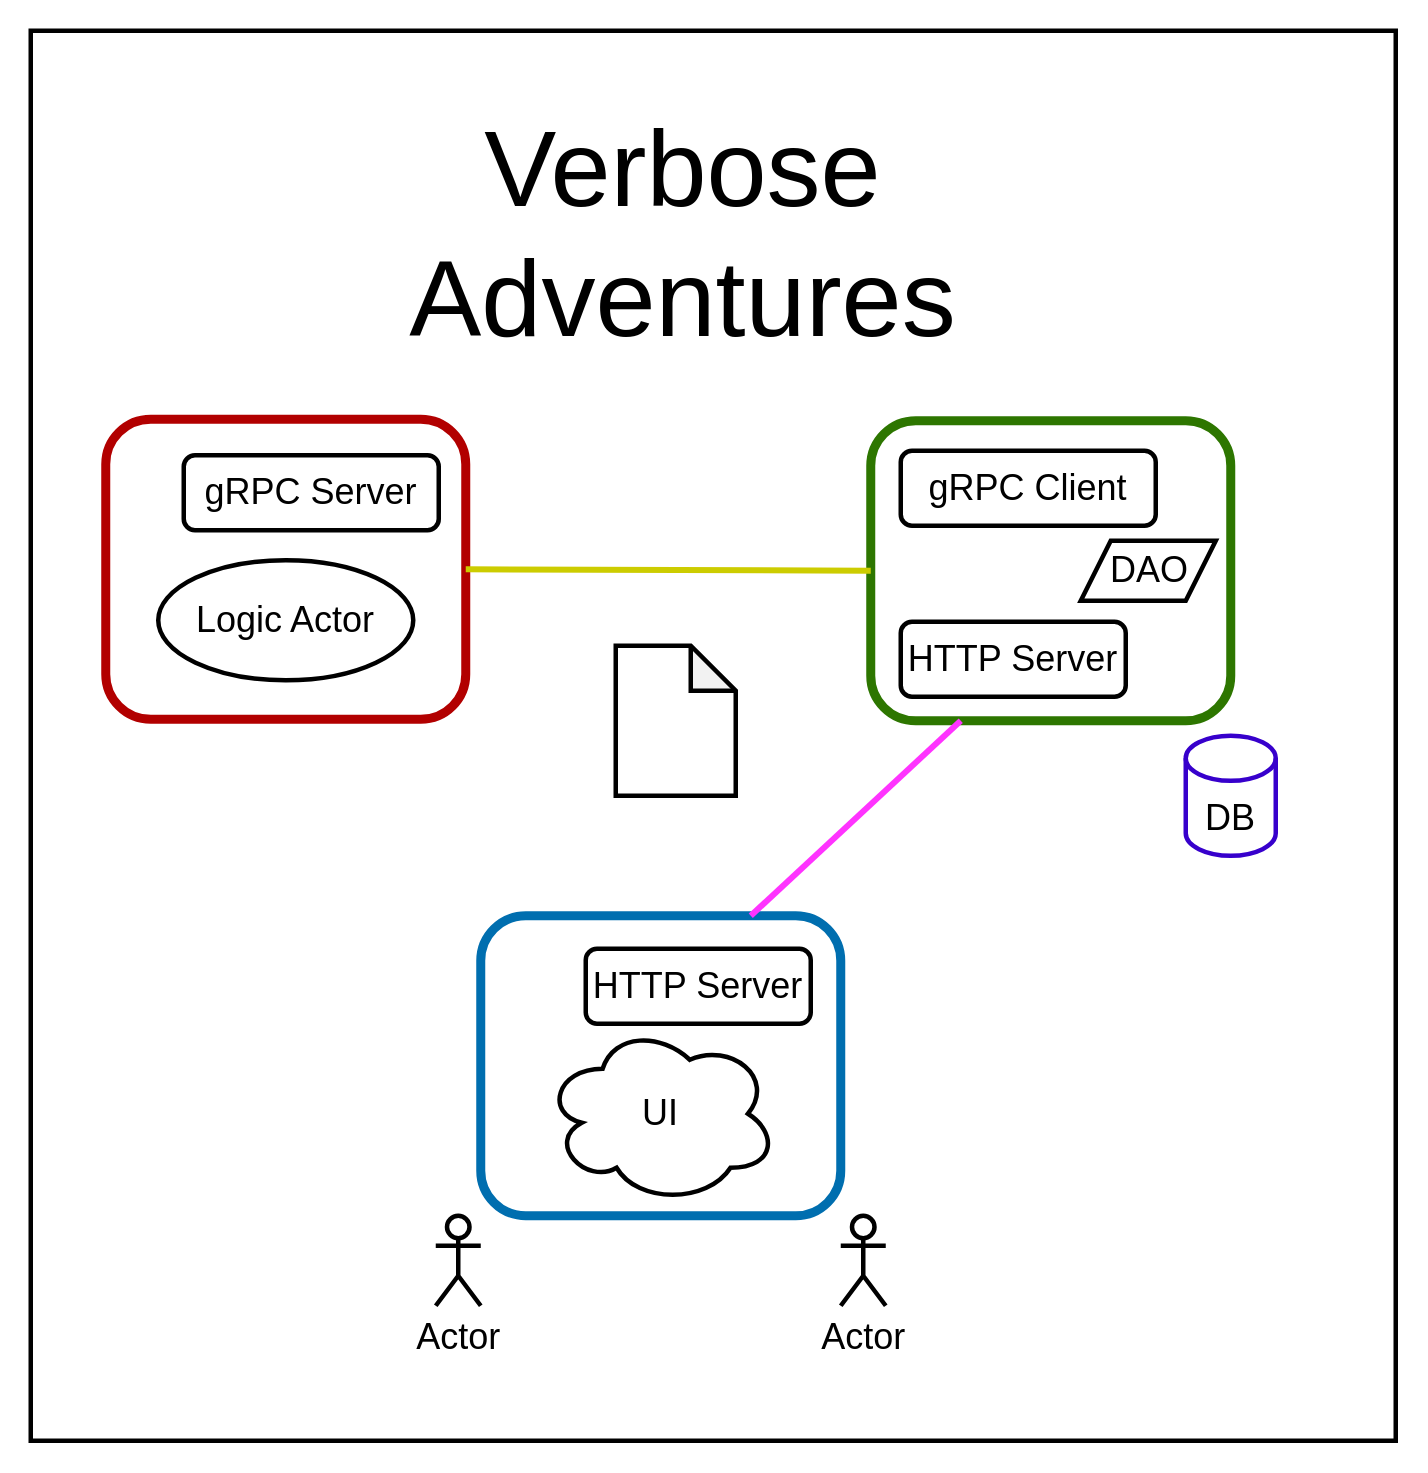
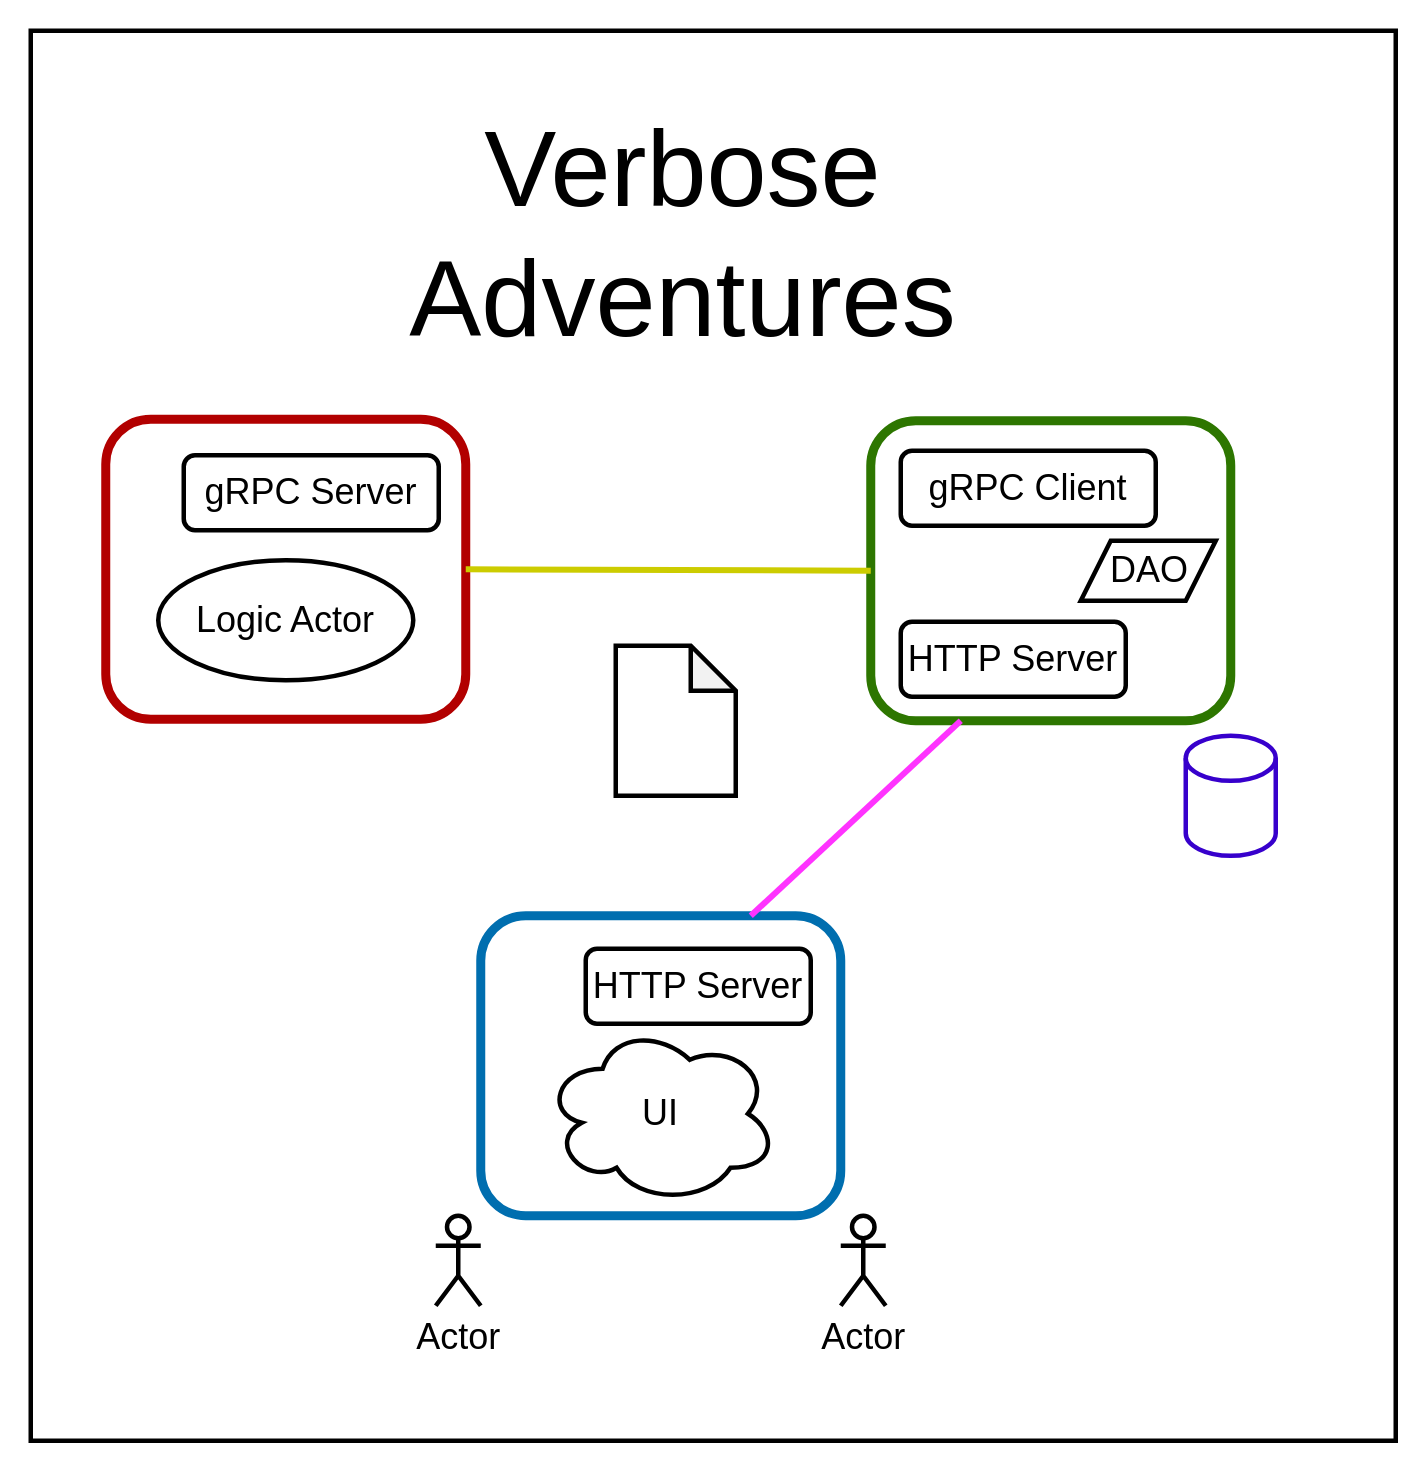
(1231, 818) -> none
